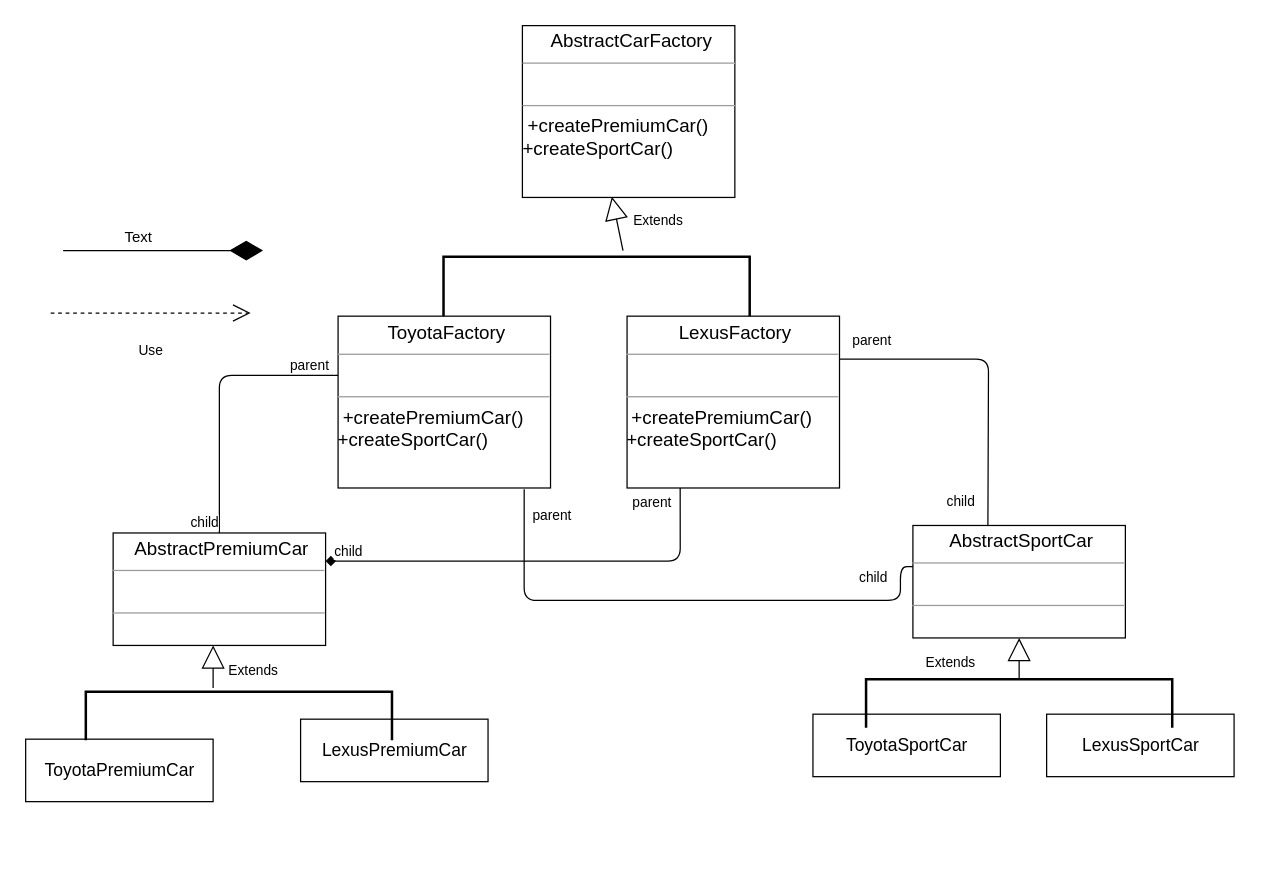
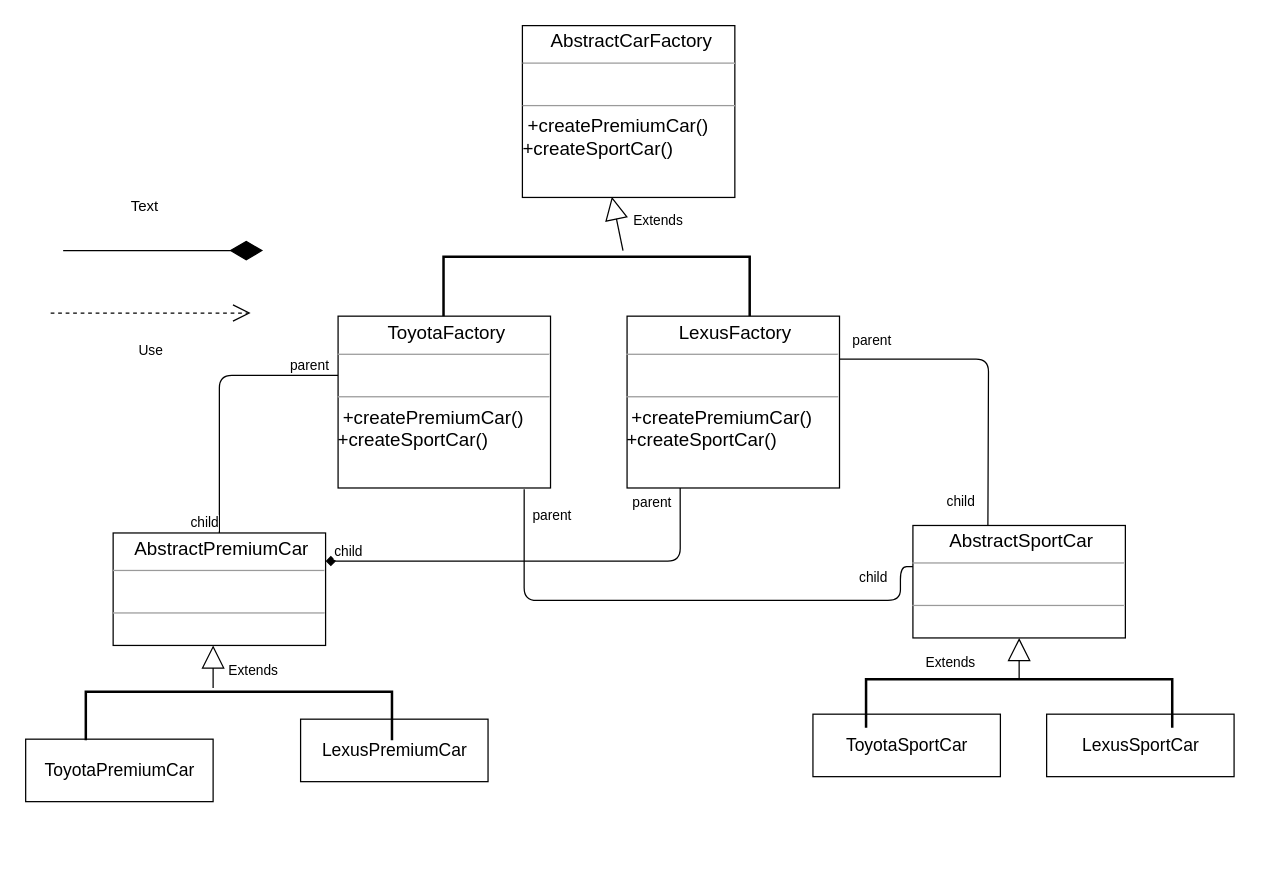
(138, 238) -> (144, 207)
